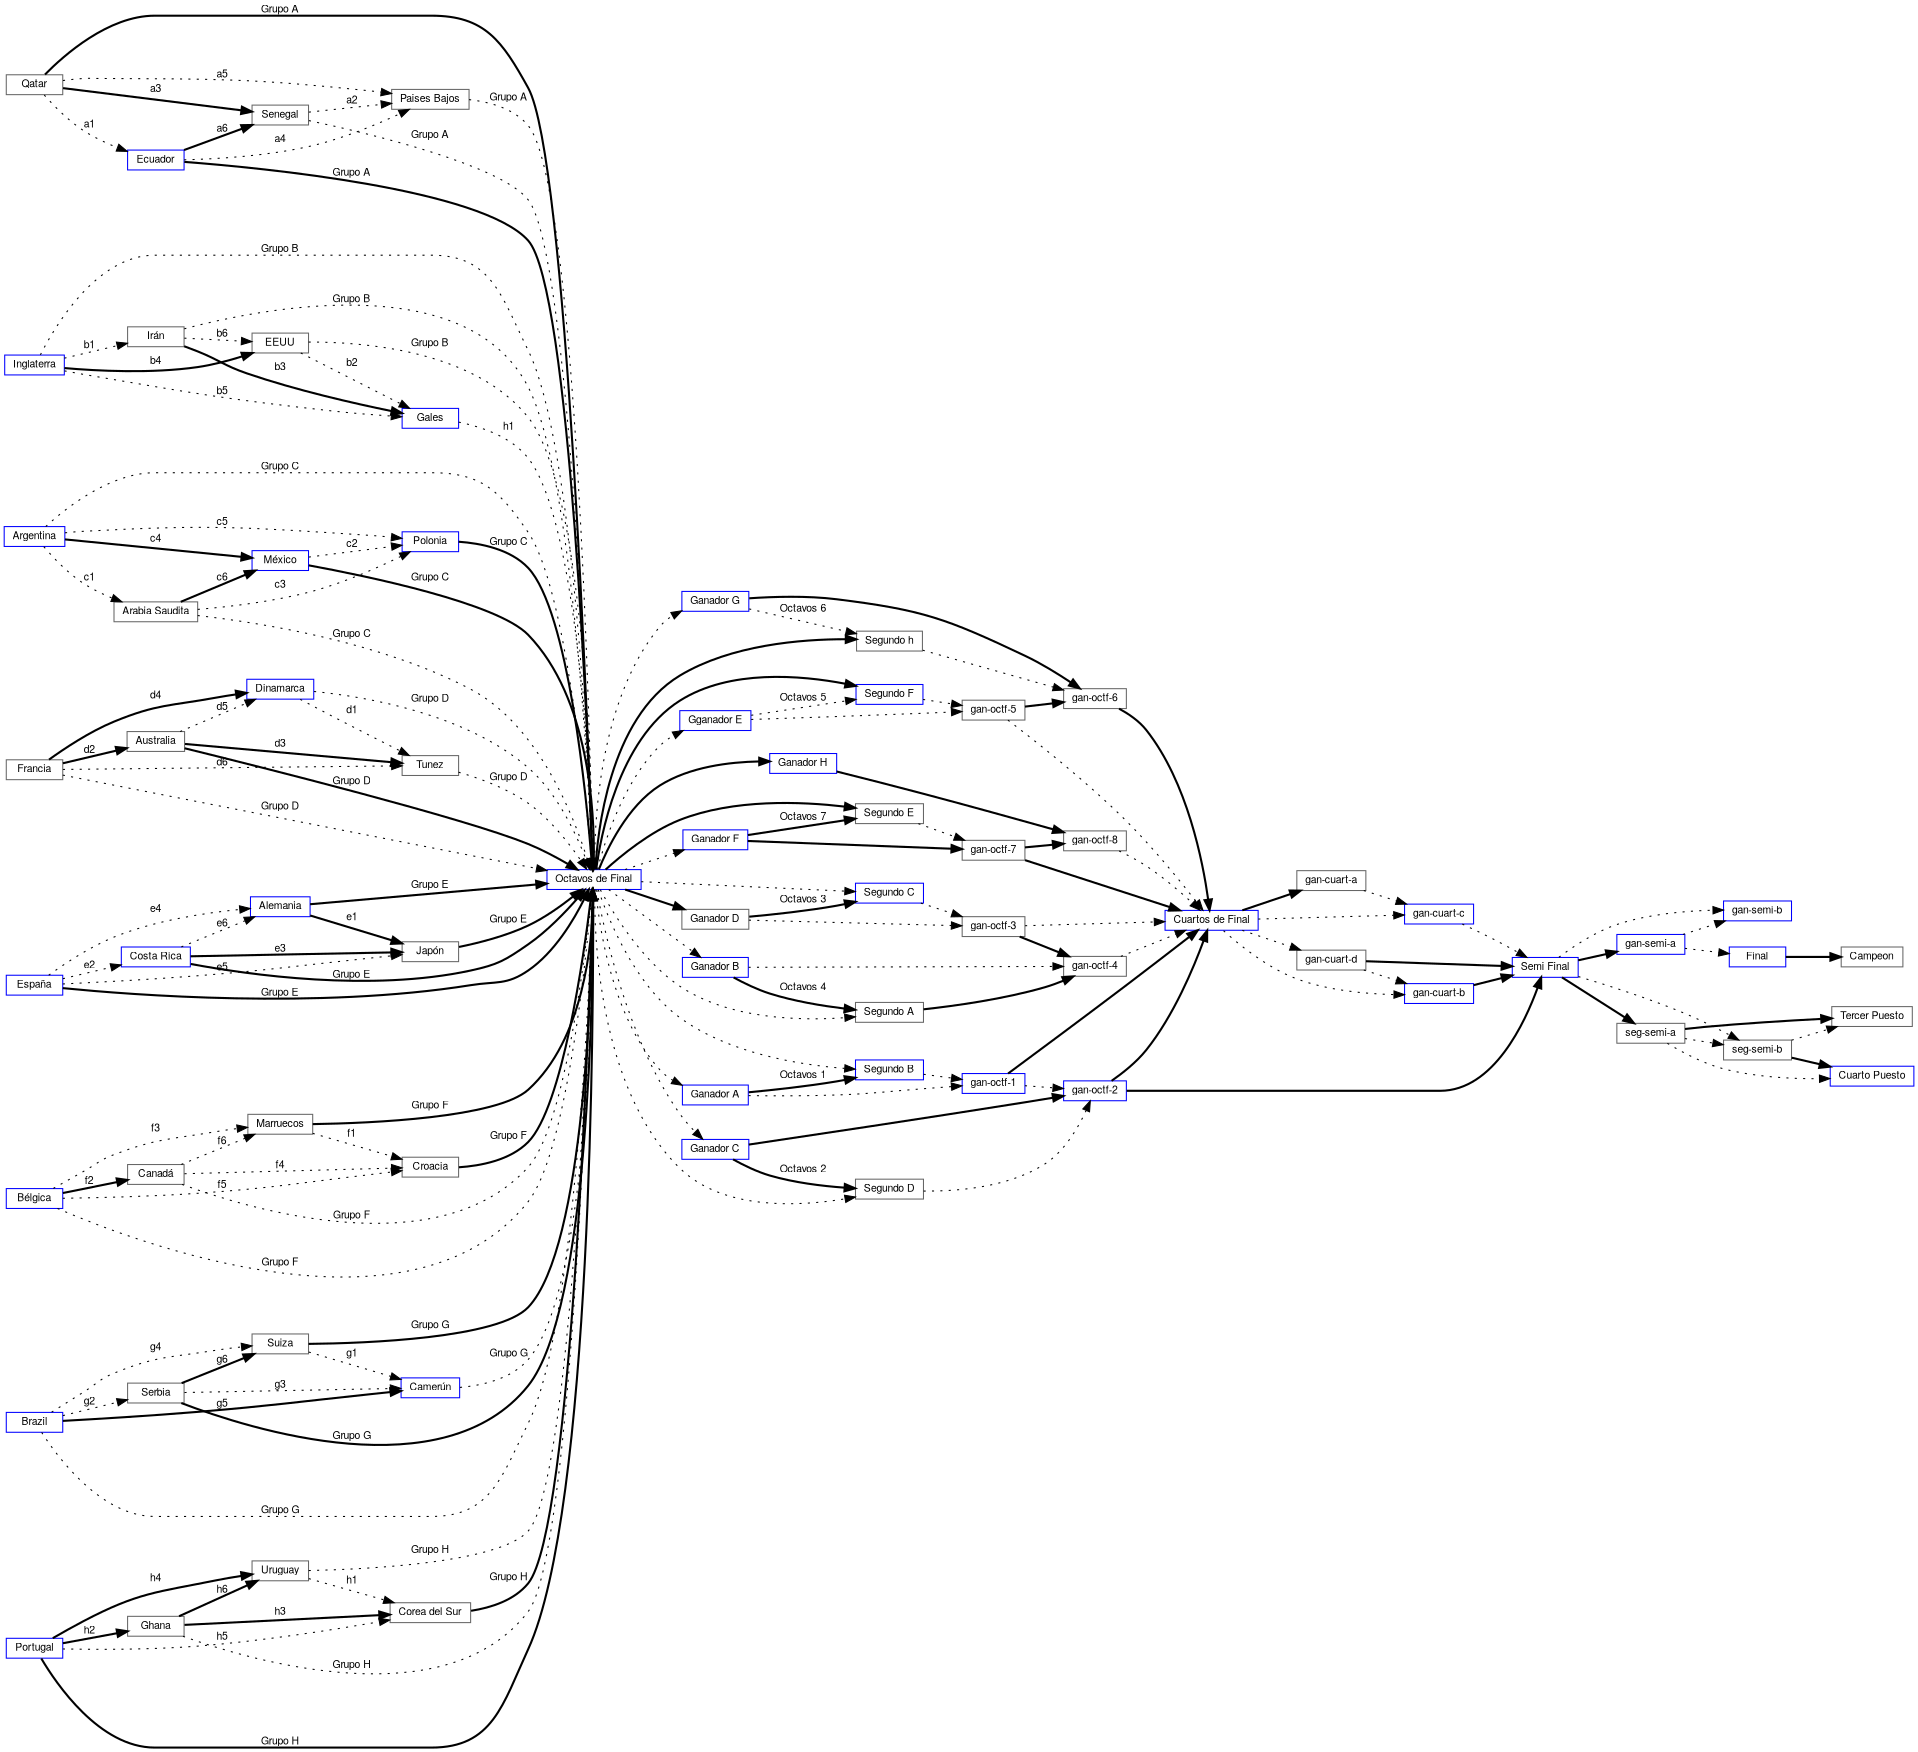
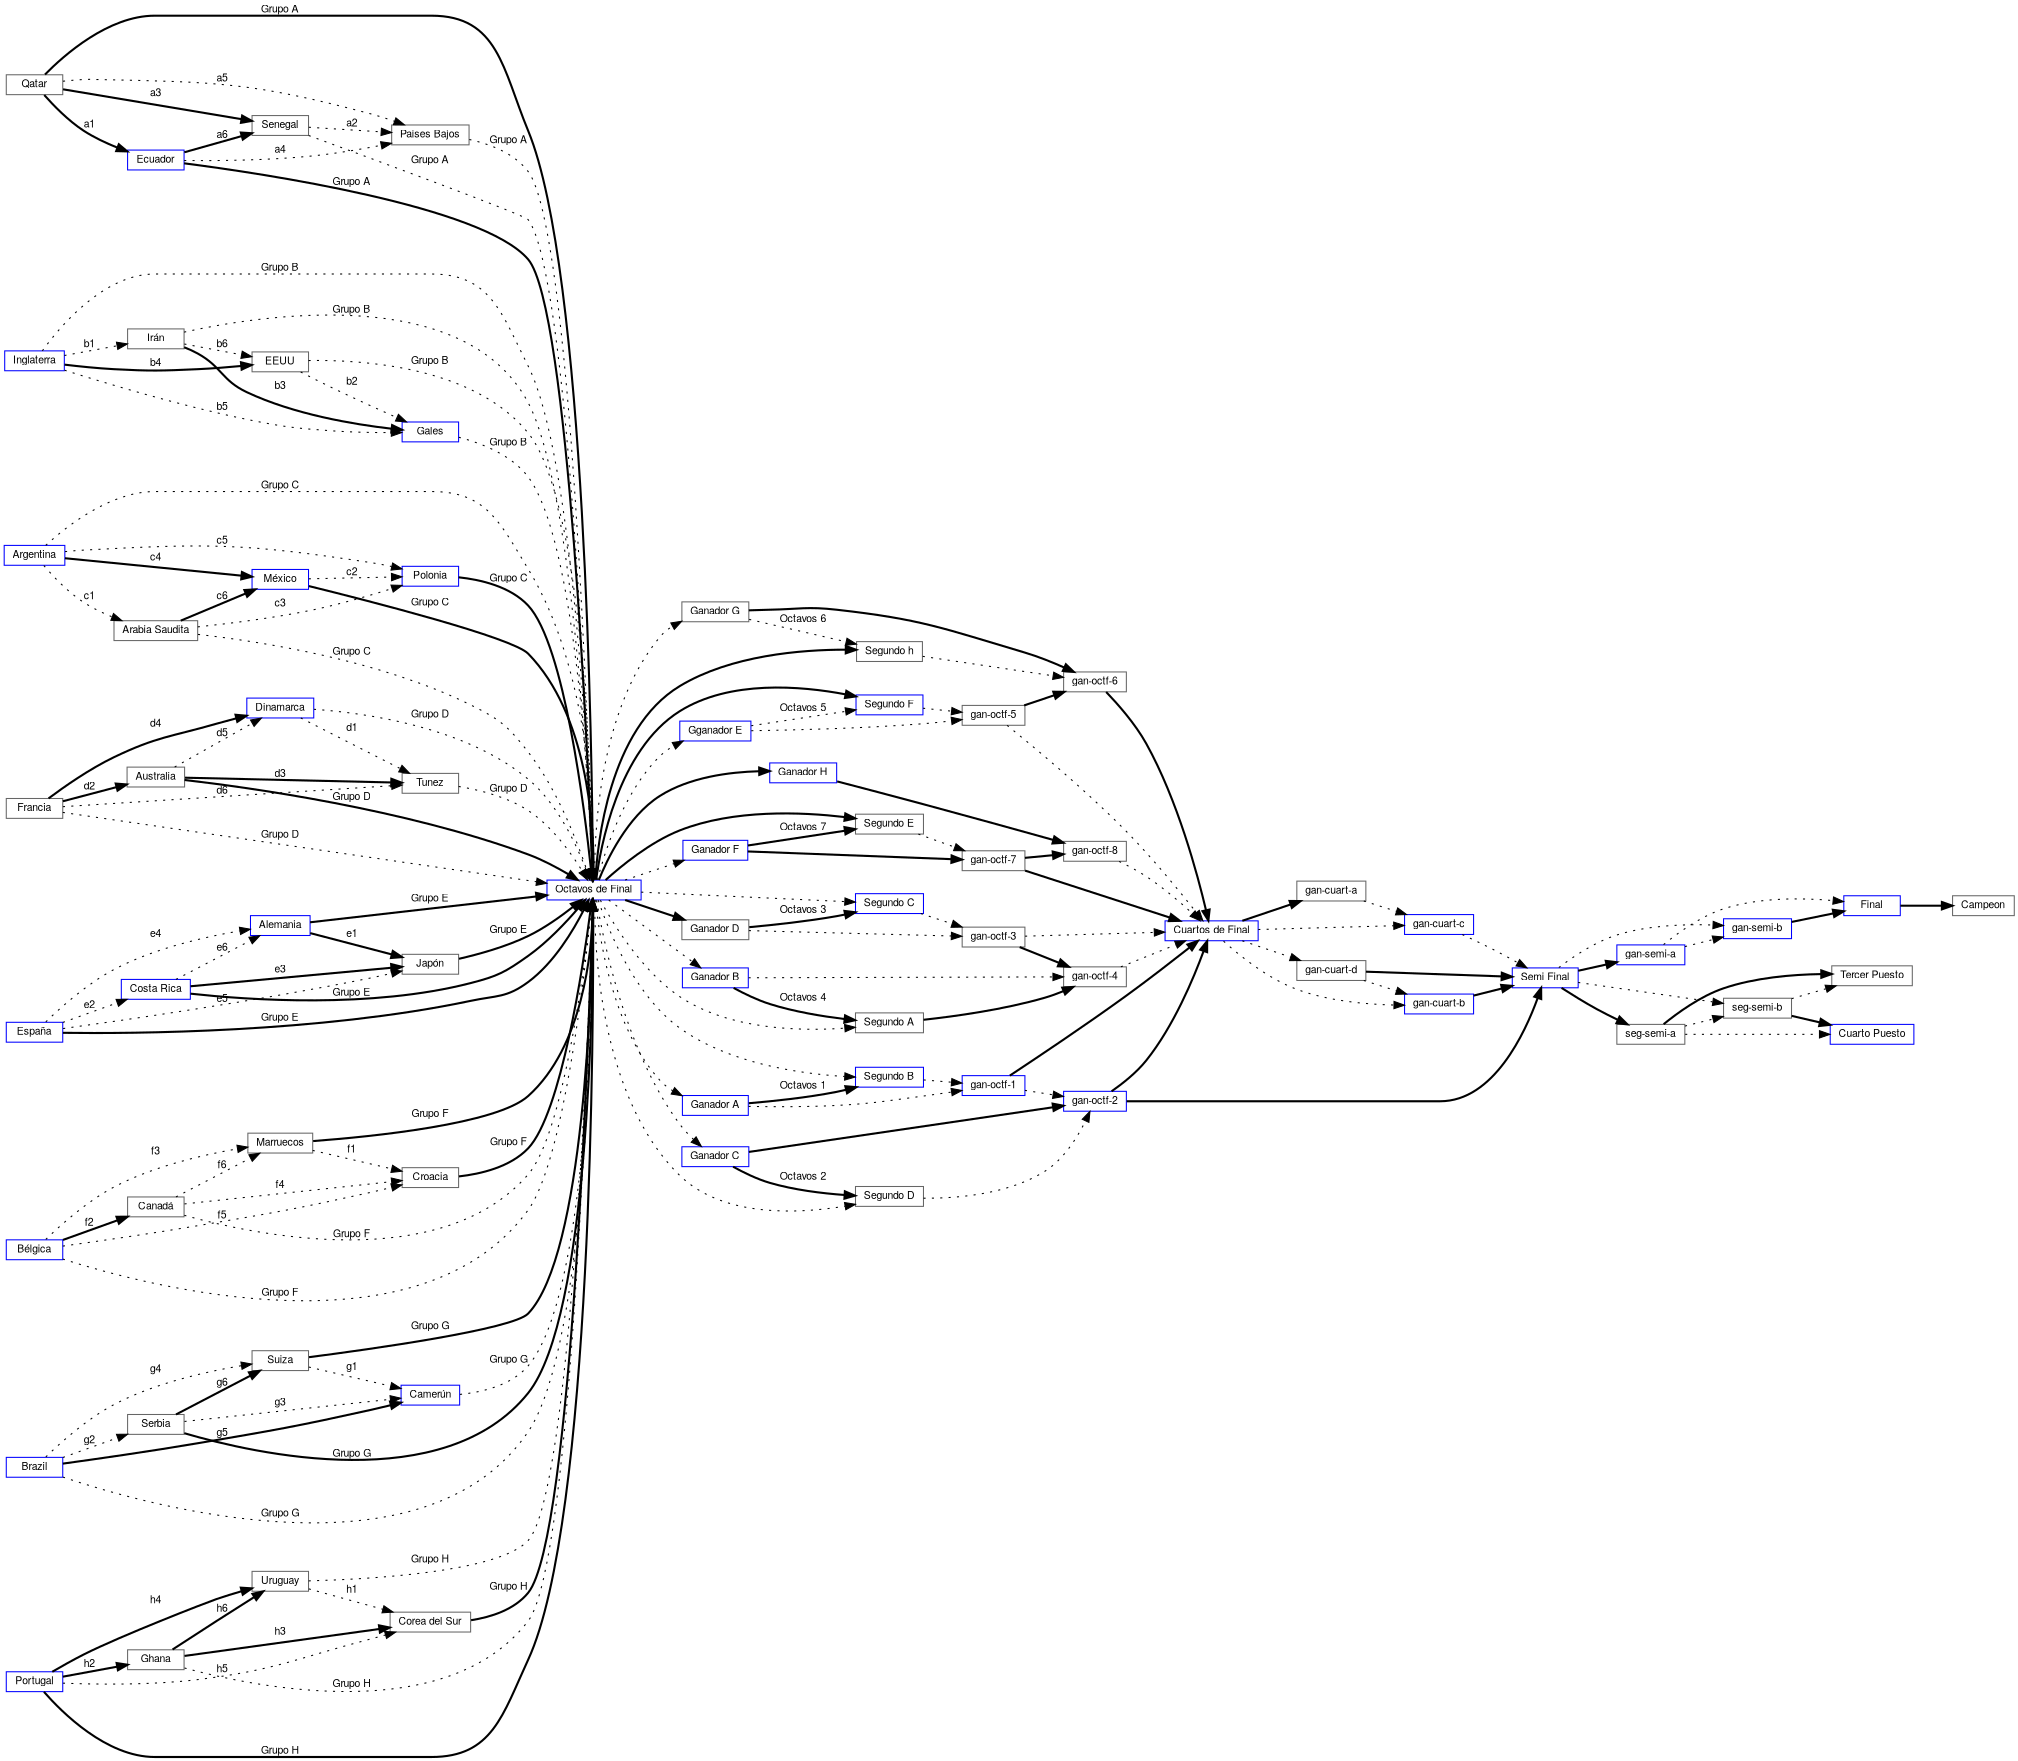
(77, 126) -> (77, 126)
(509, 427) -> (509, 443)
(715, 601) -> (715, 612)
none -> (1813, 918)
